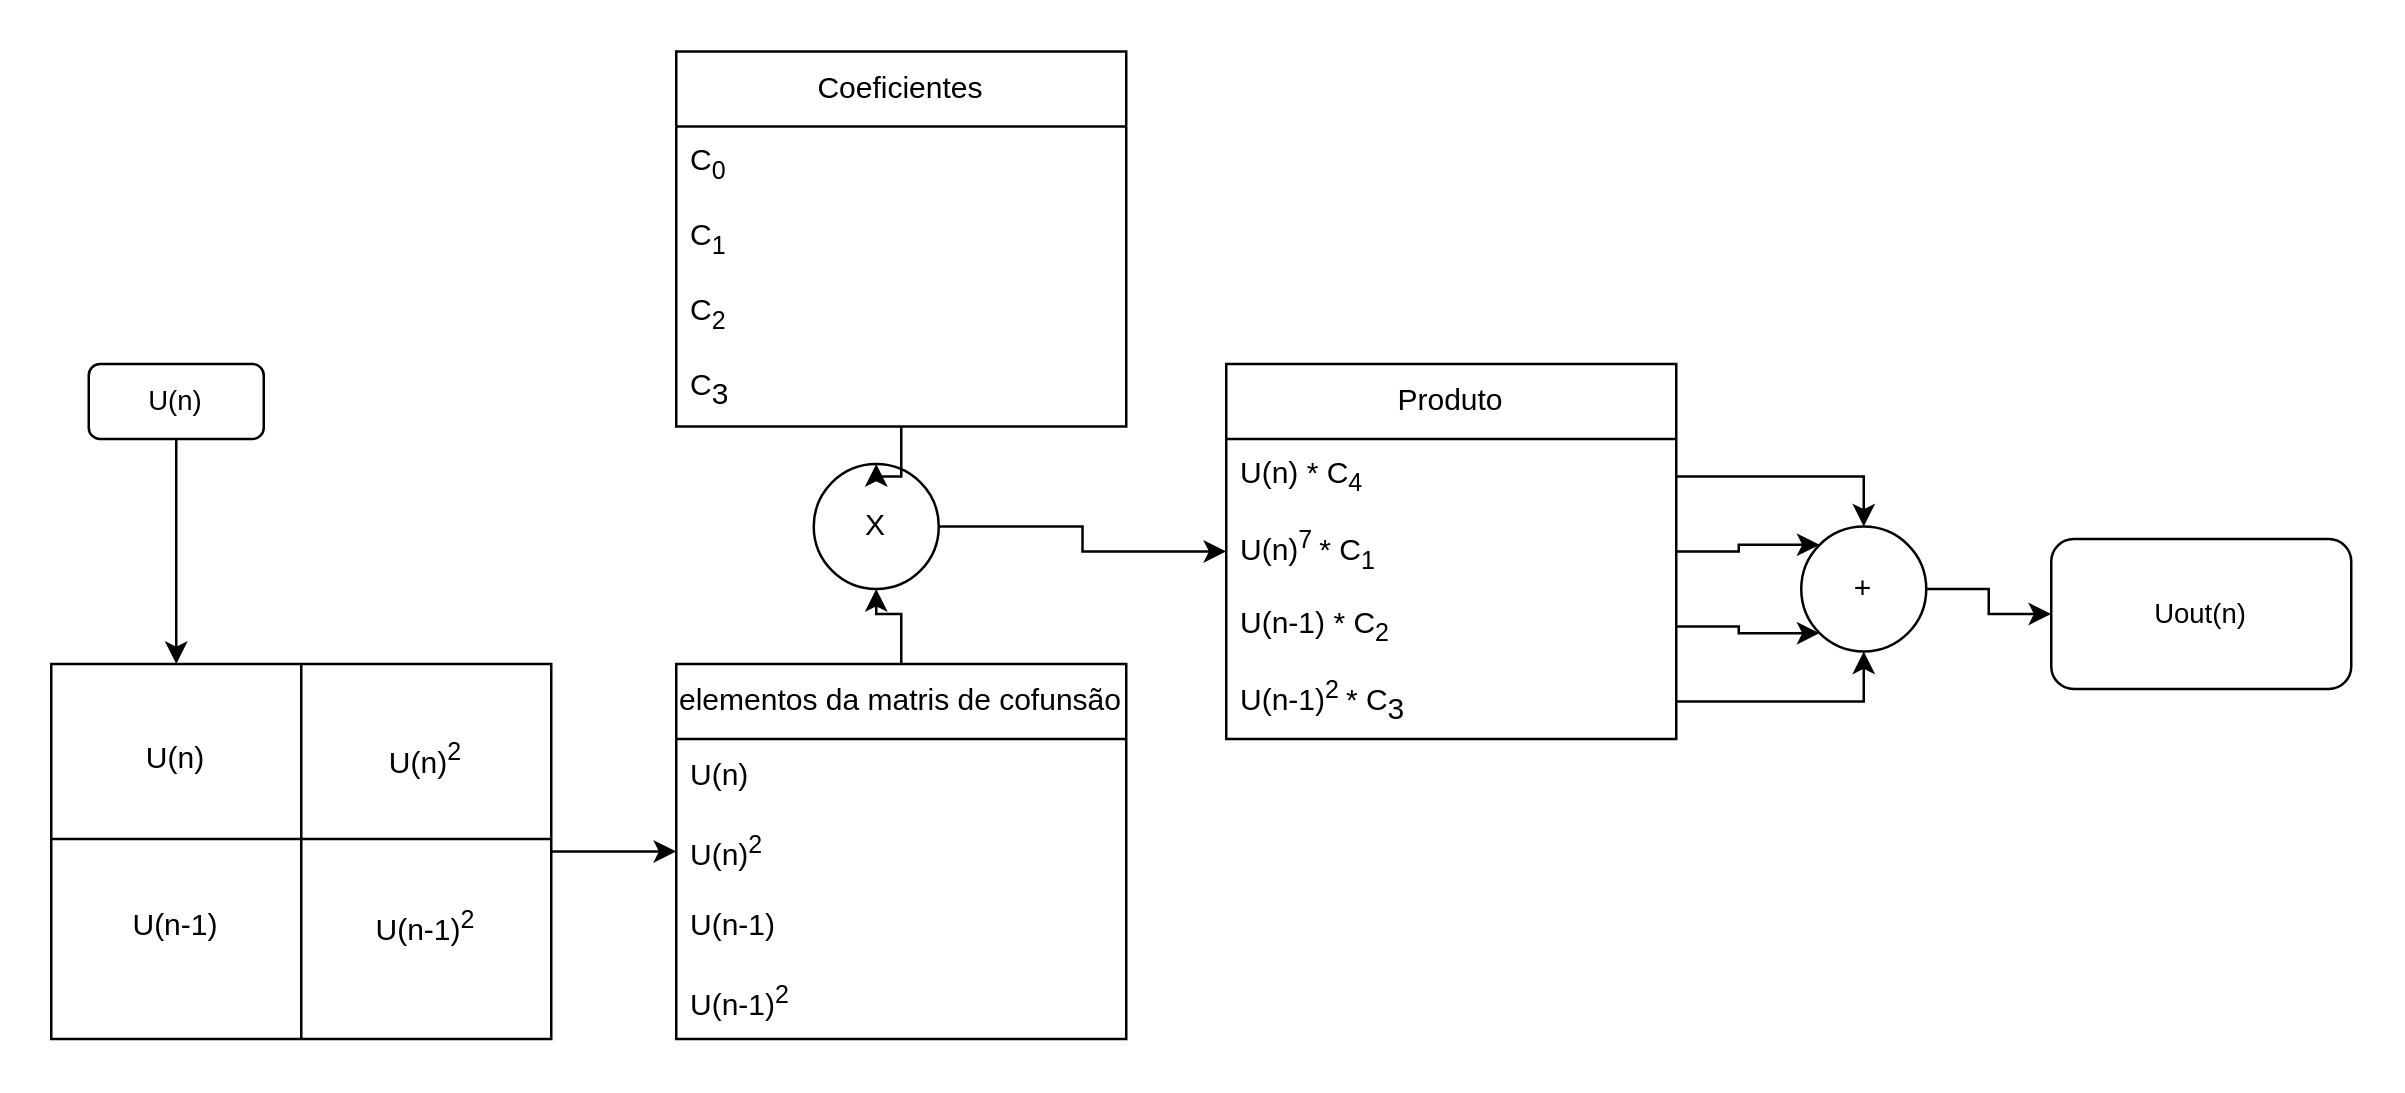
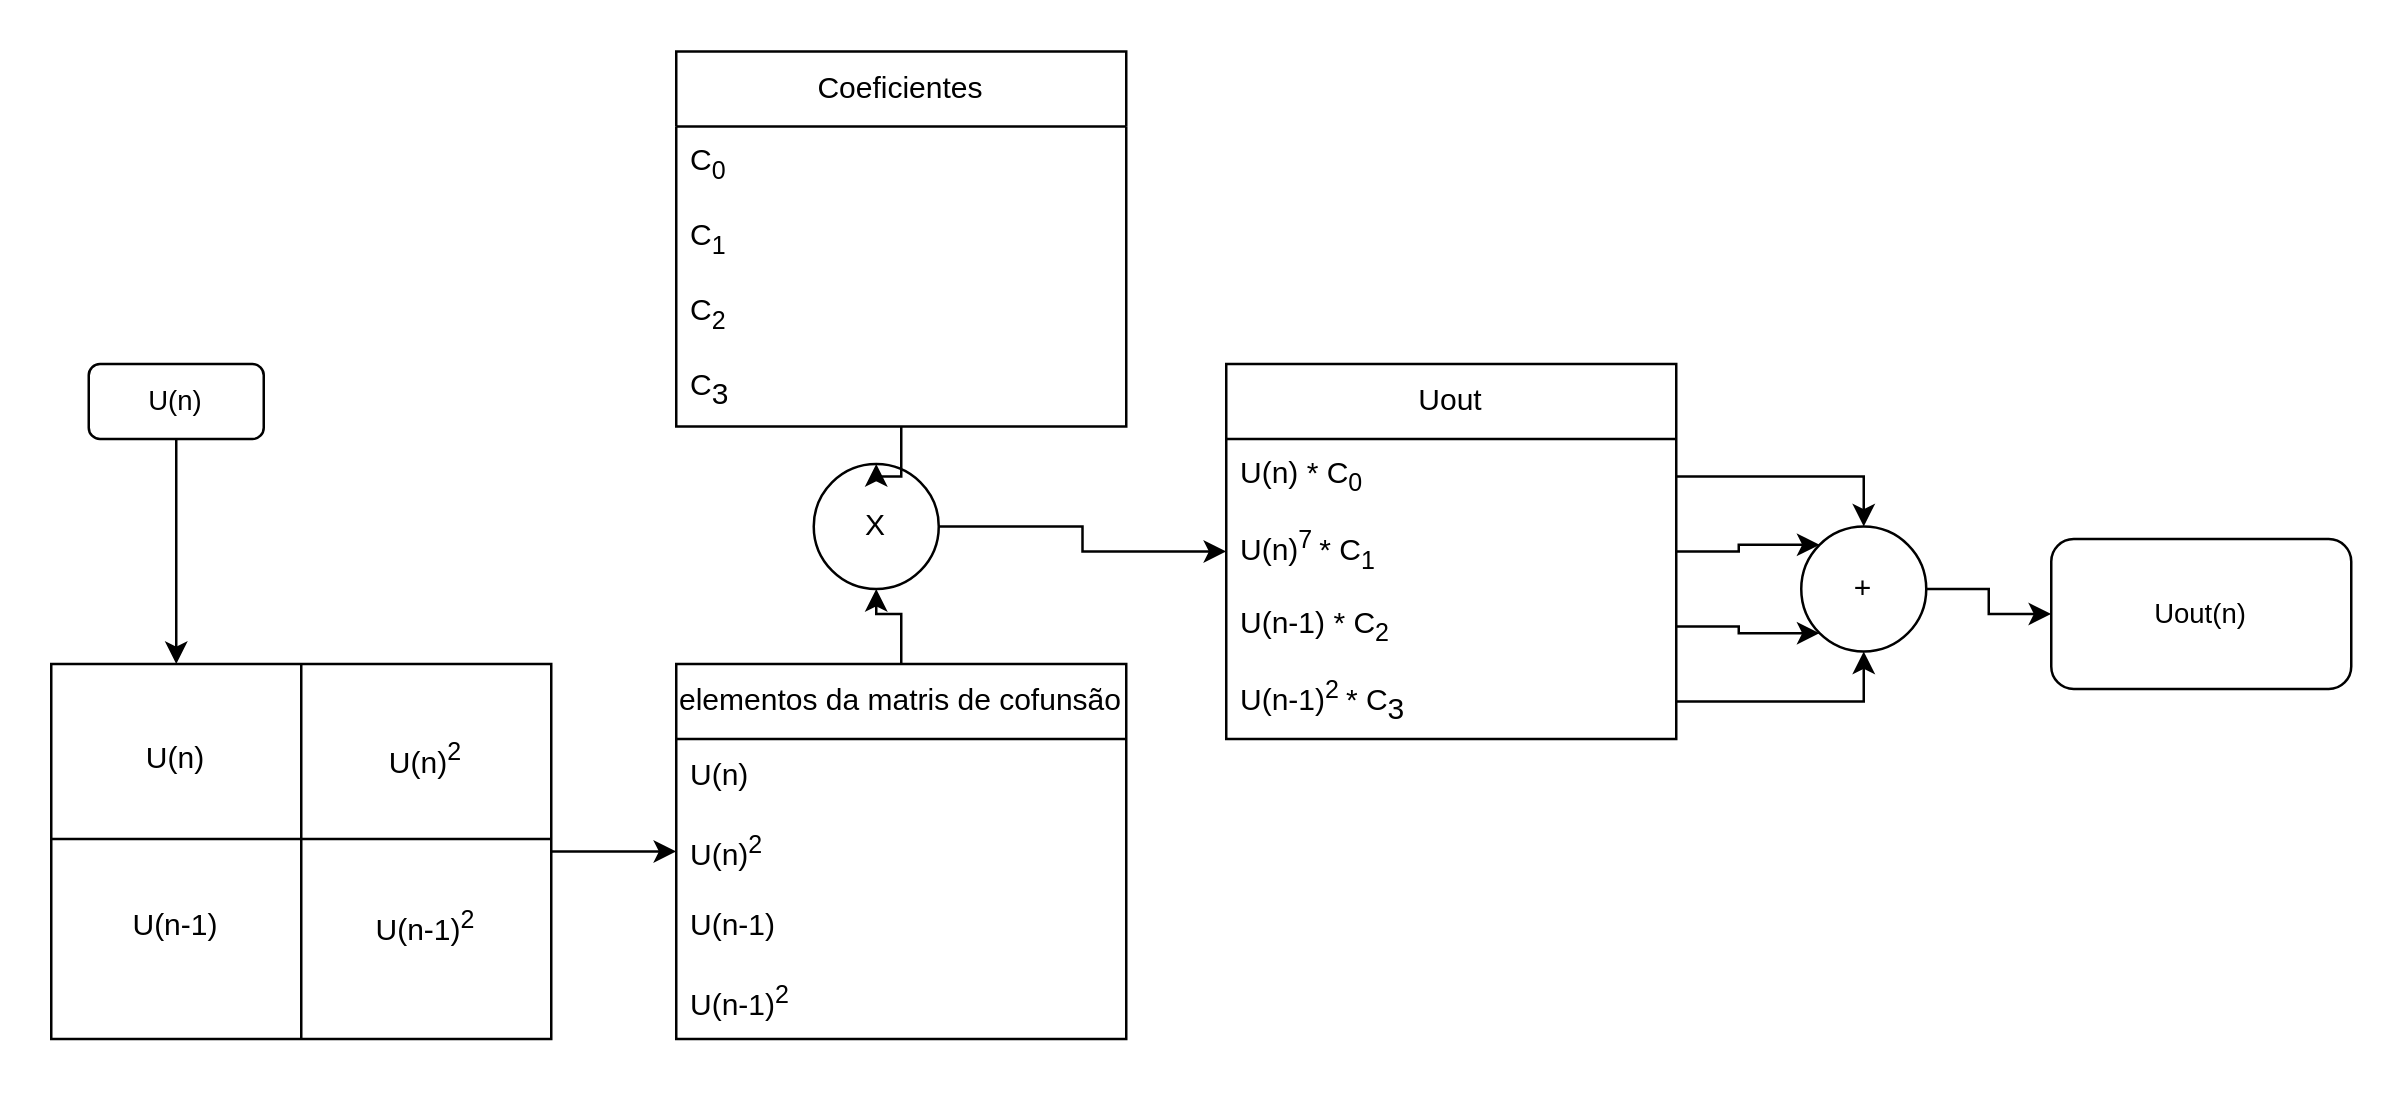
(1451, 401) -> (1451, 401)
(1309, 476) -> (1309, 476)
